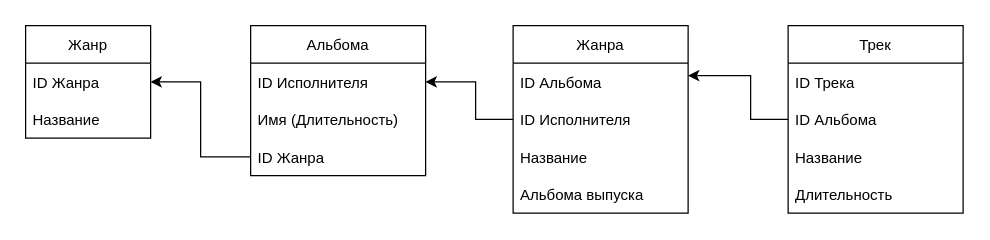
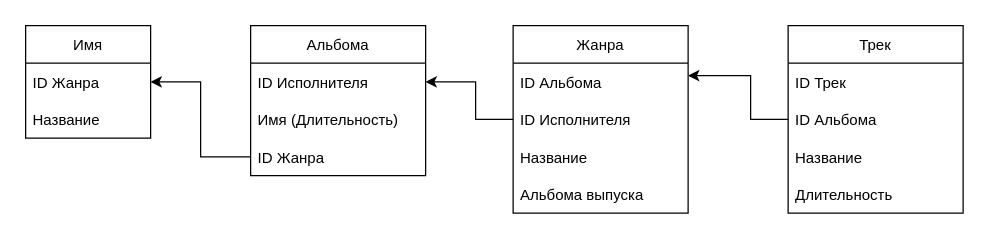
(88, 45) -> (88, 45)
(827, 83) -> (822, 83)
